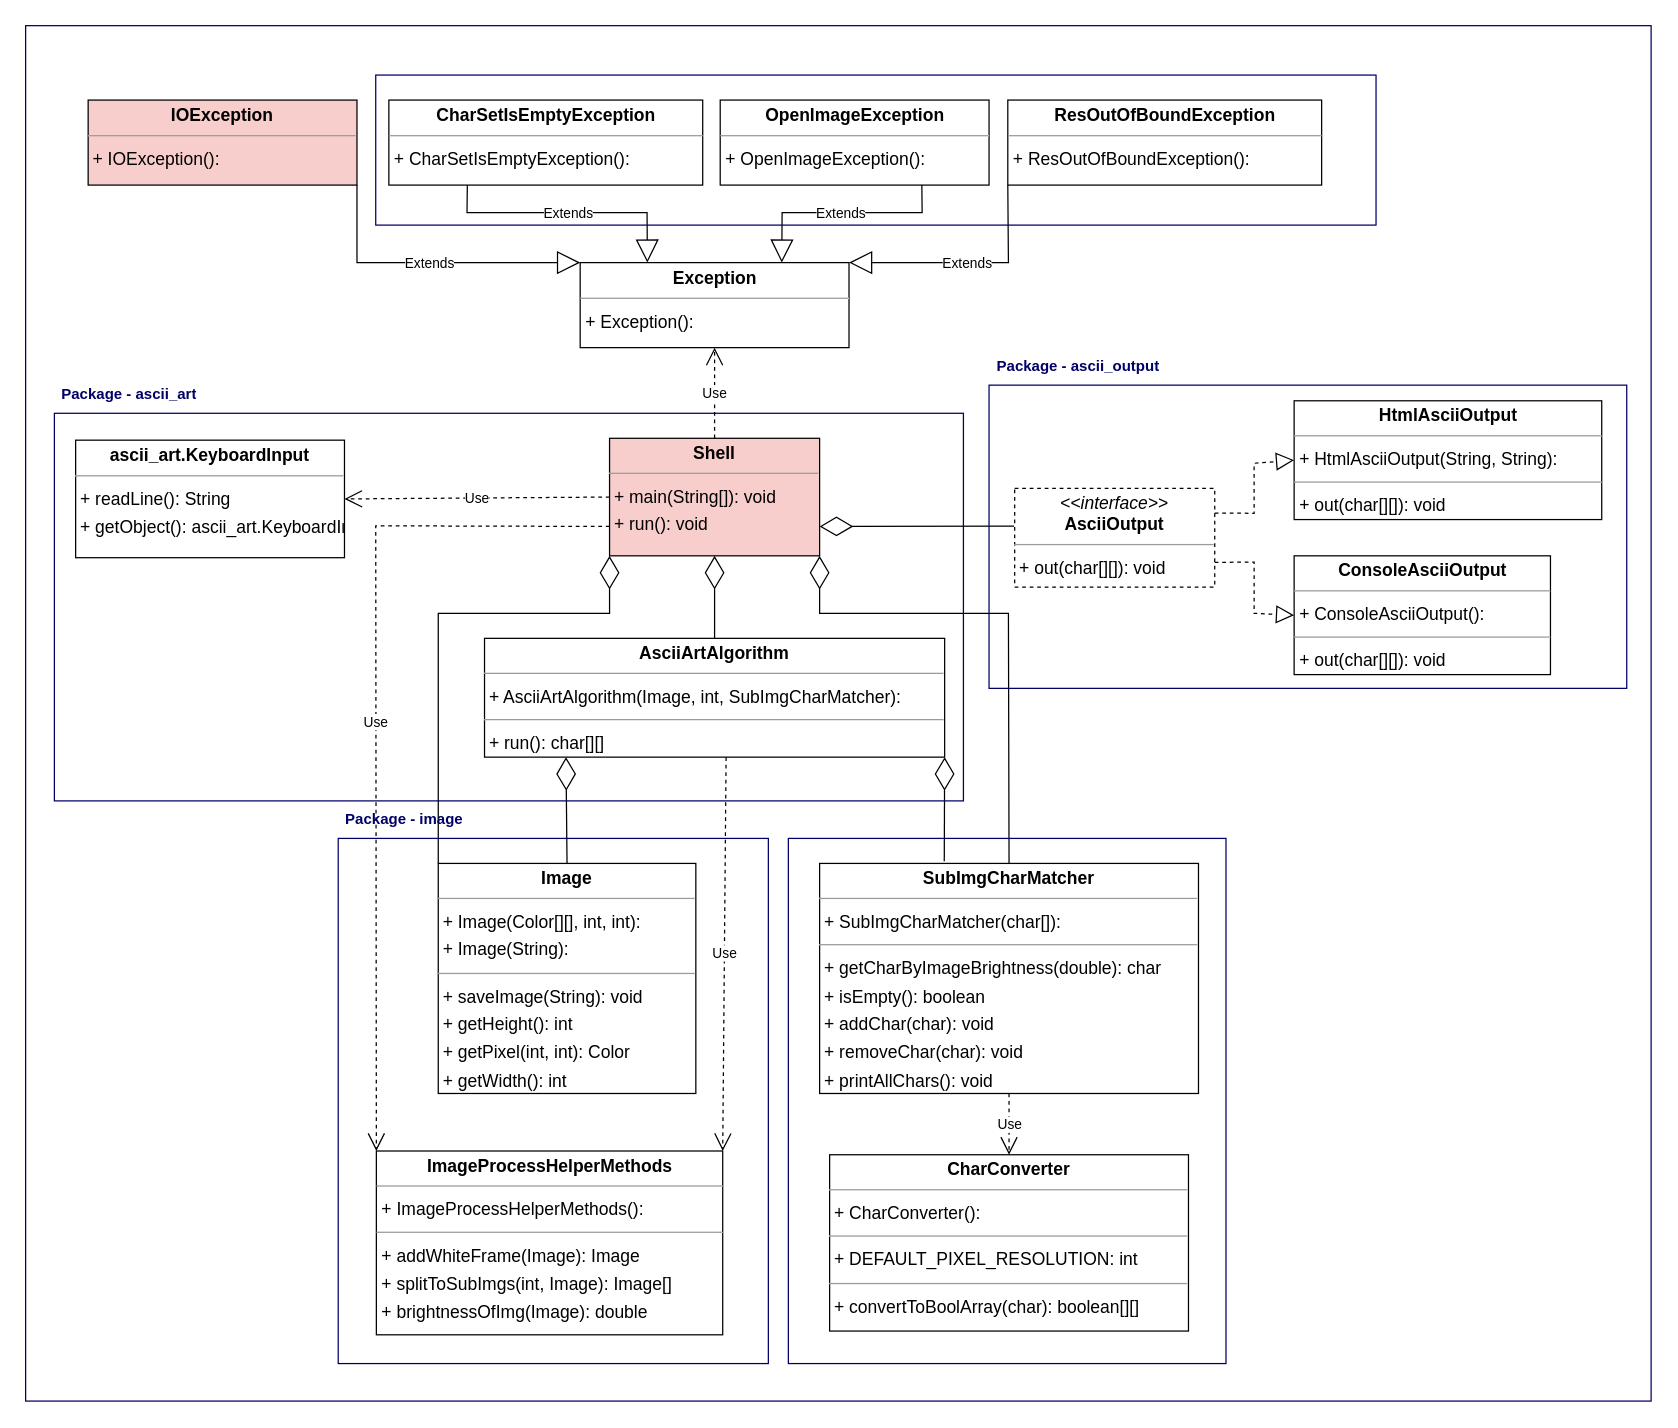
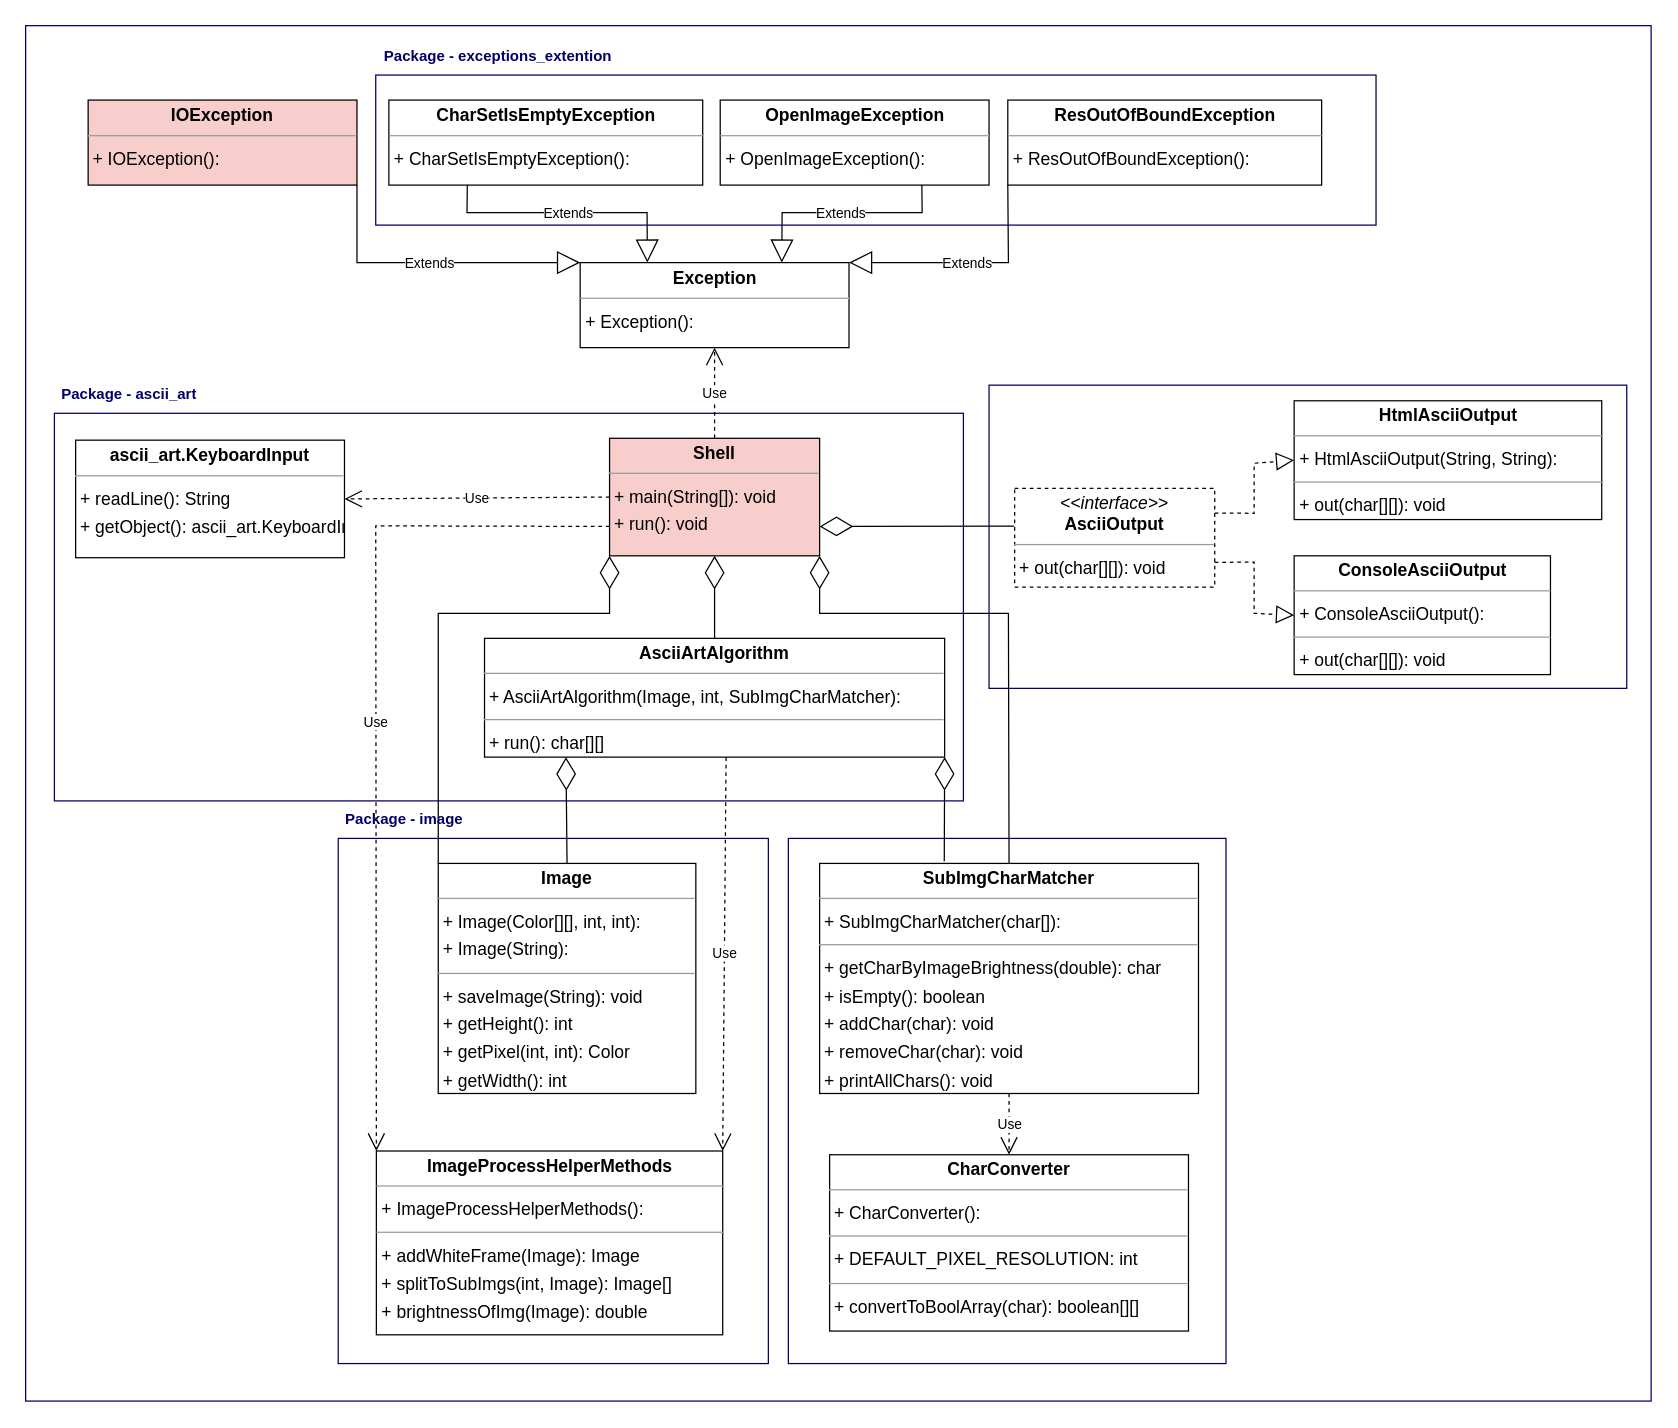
none -> (507, 56)
(1108, 366) -> none
